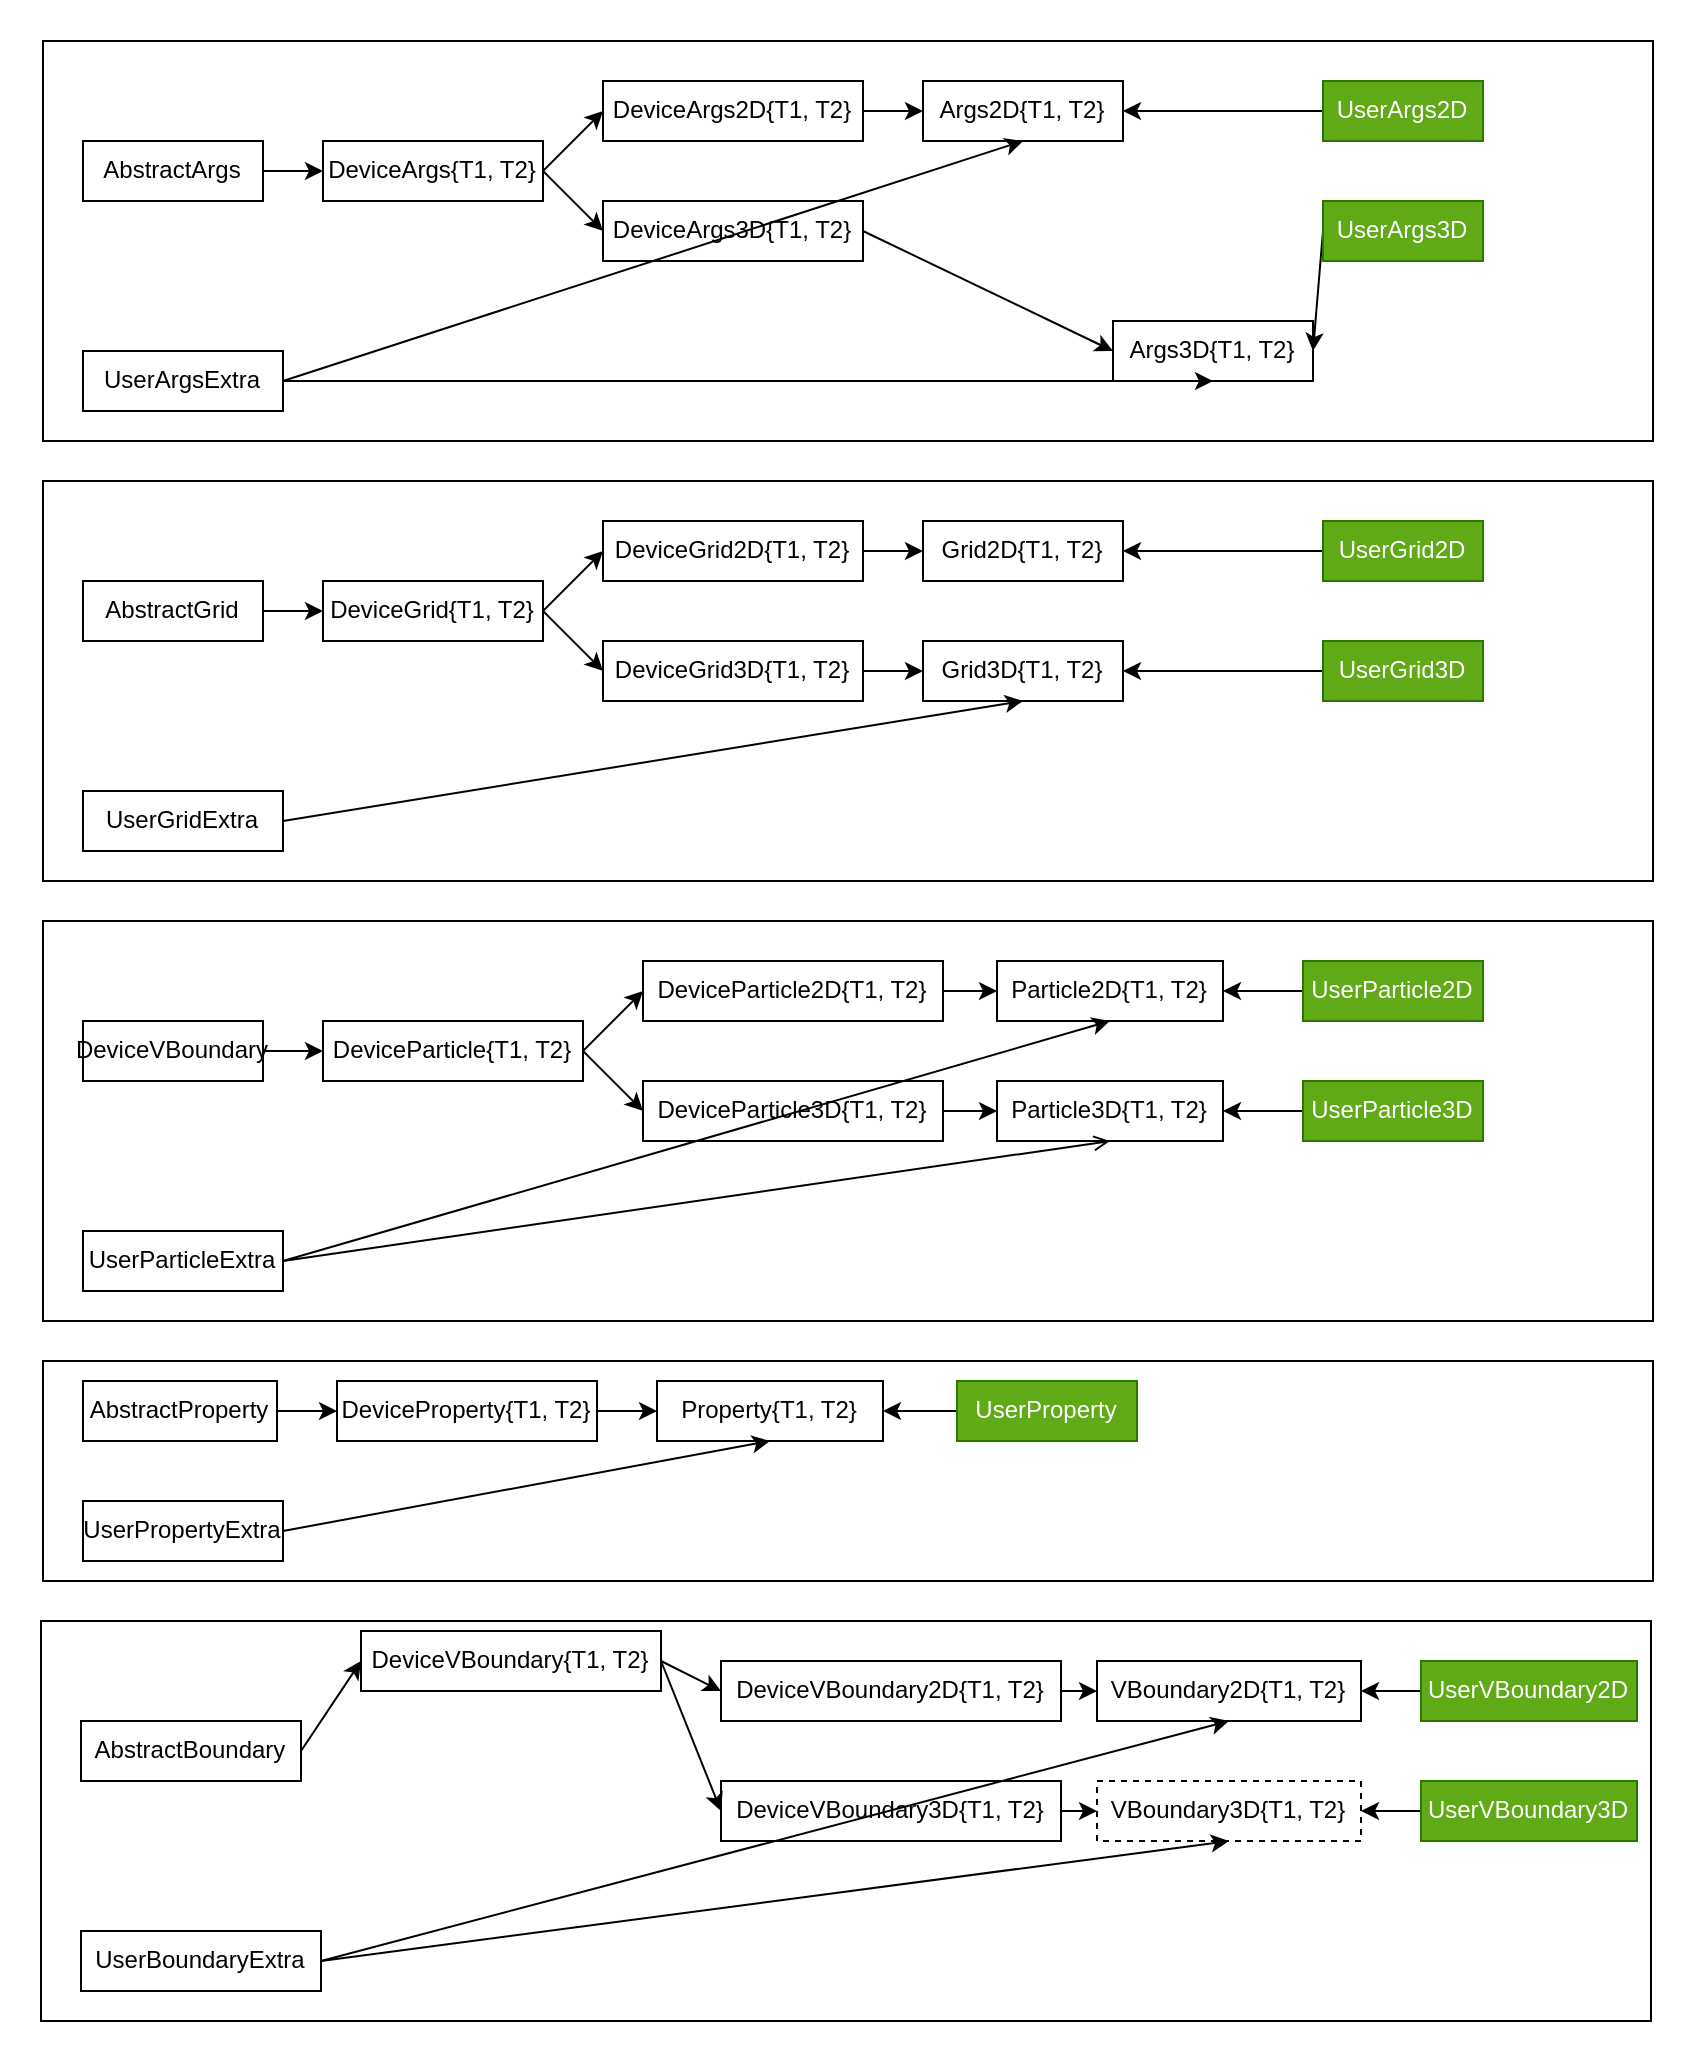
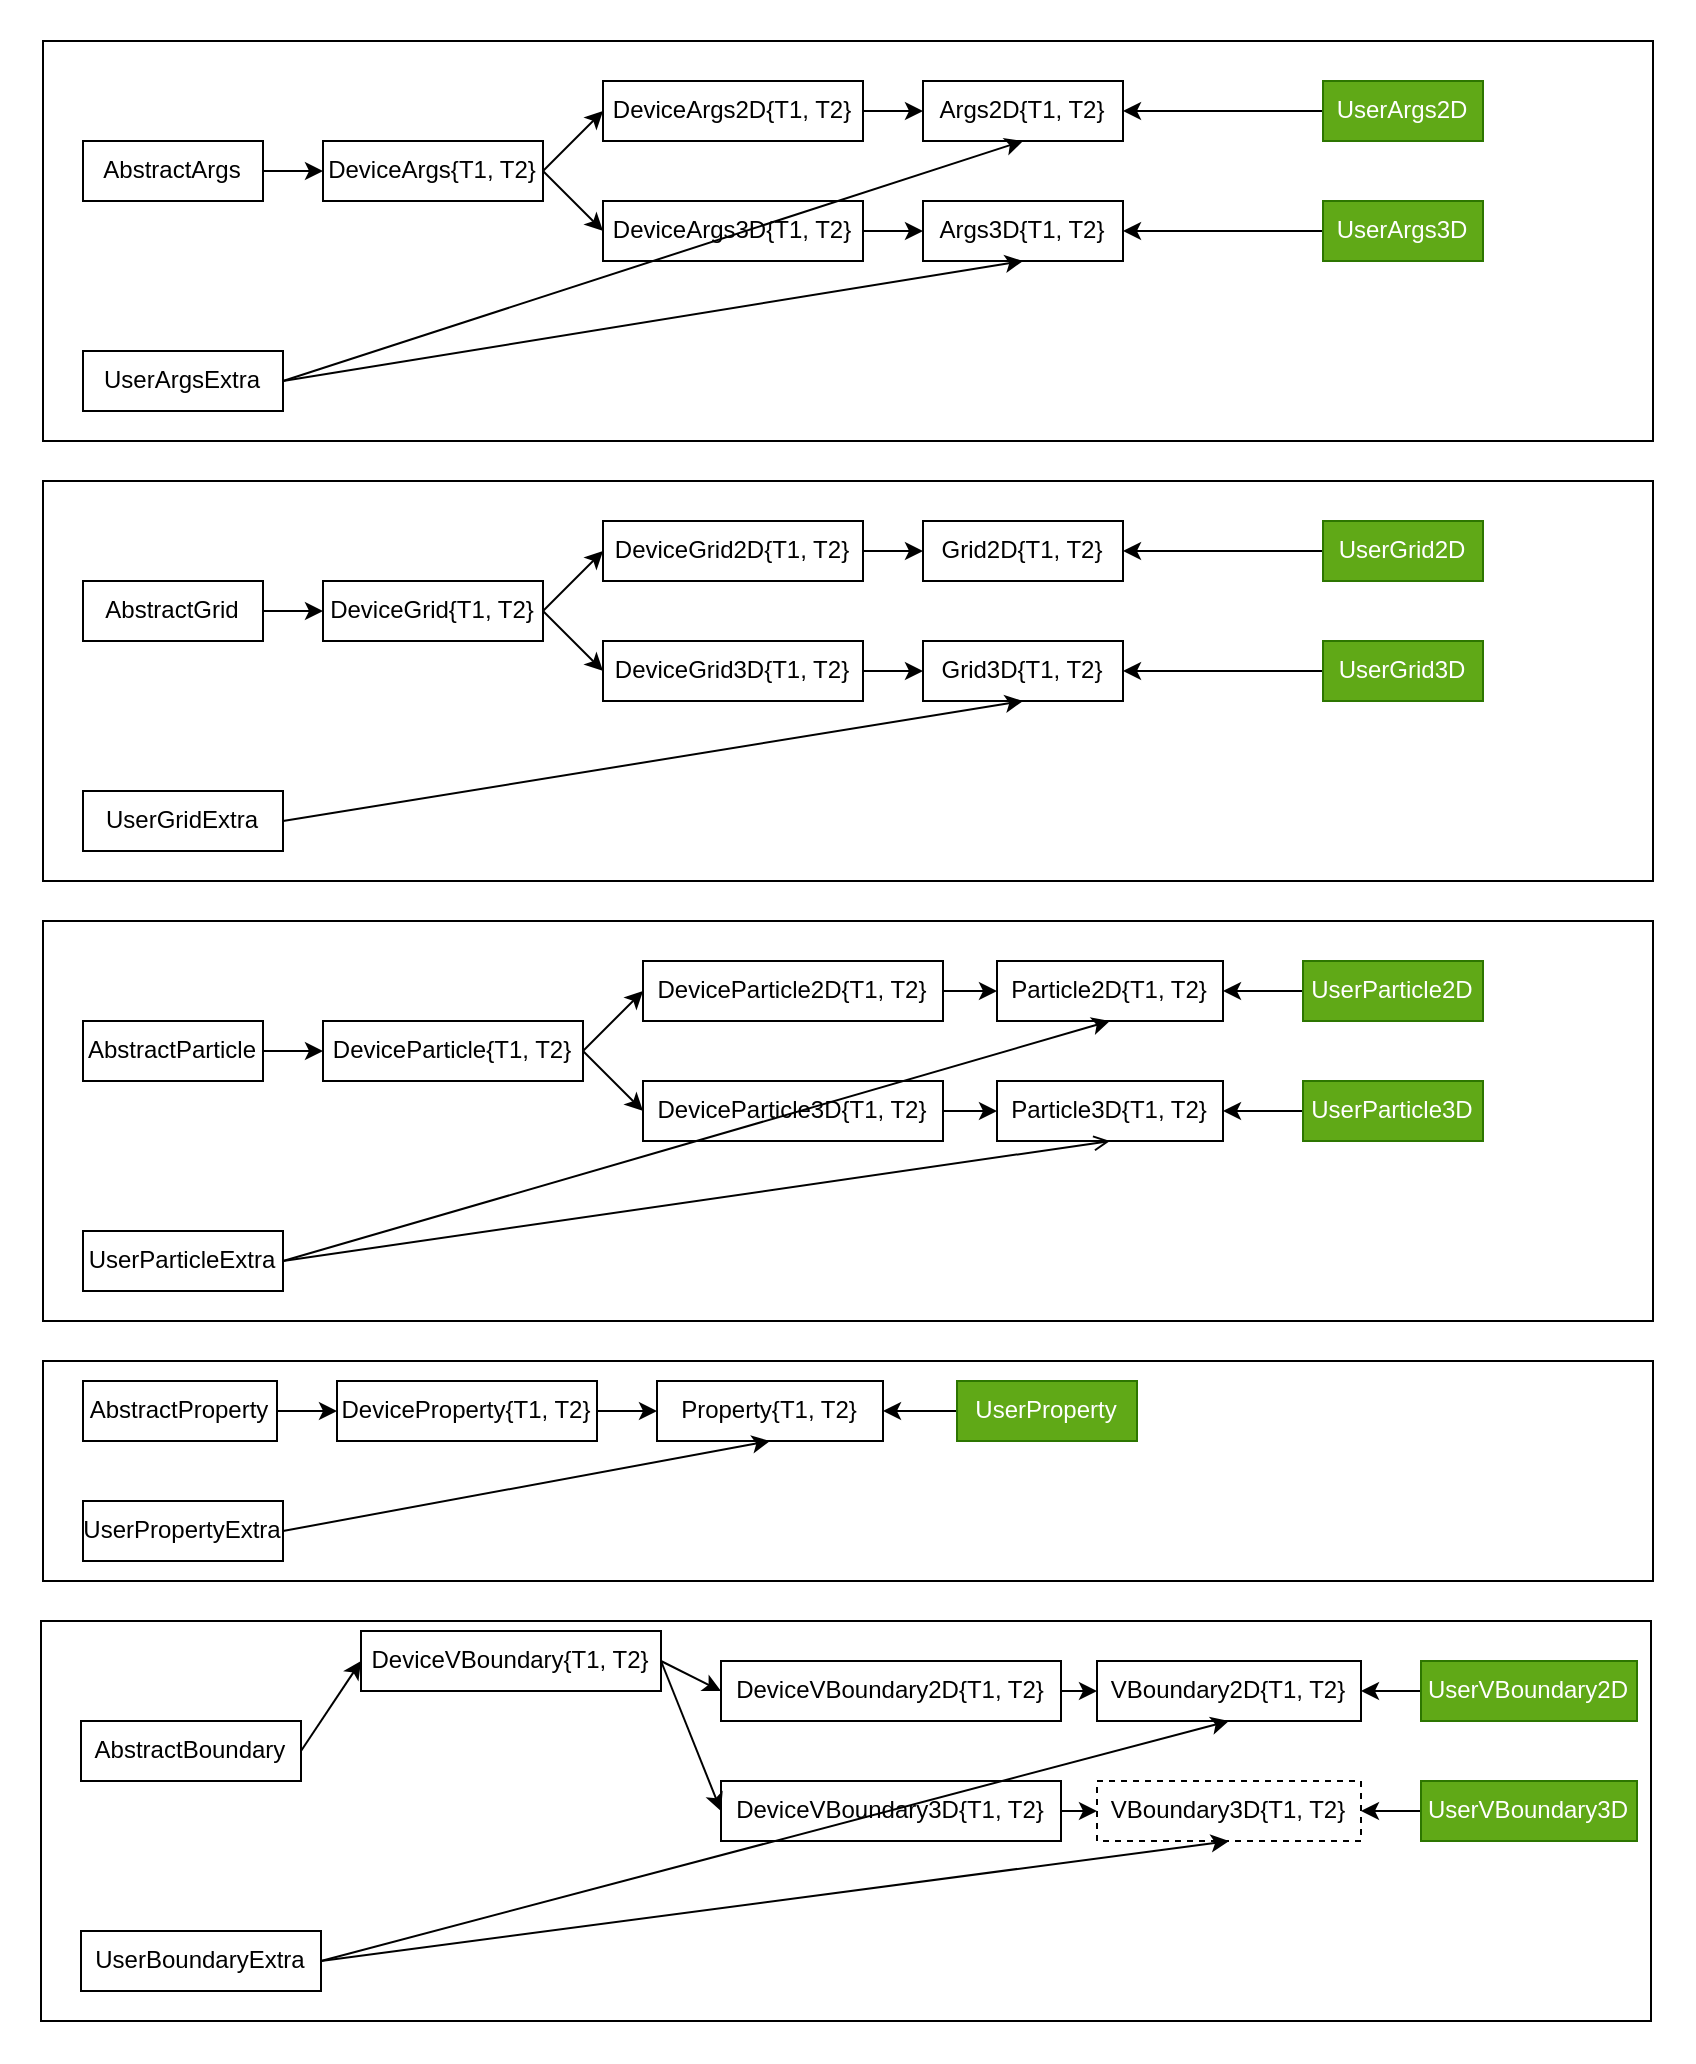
(1213, 351) -> (1023, 231)
(173, 1051) -> (173, 1051)
